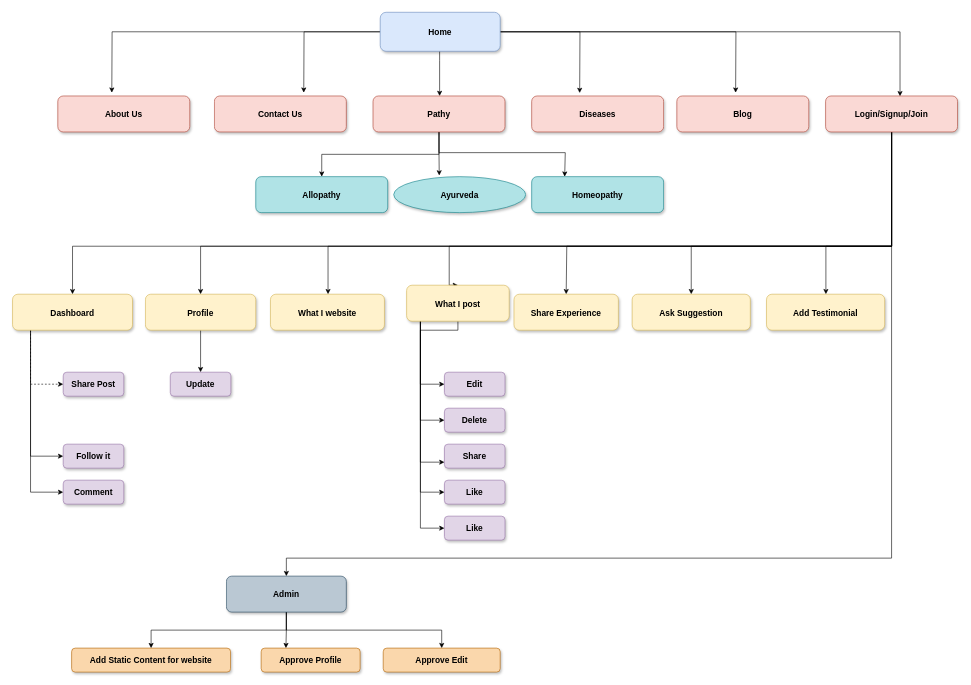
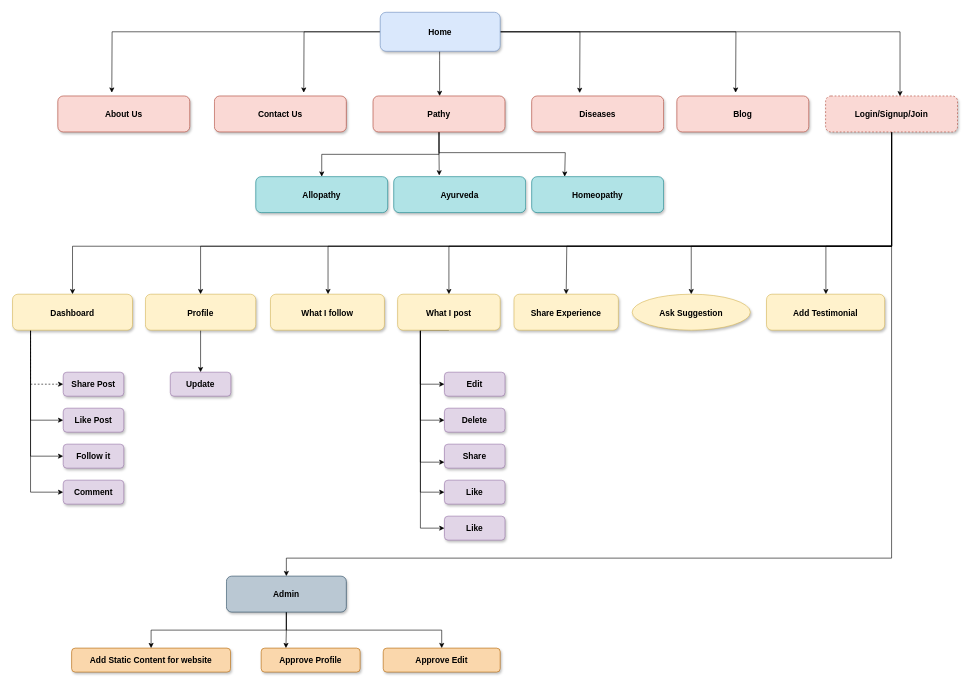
(892, 114) -> (892, 114)
(460, 195) -> (460, 195)
(458, 303) -> (449, 312)
(691, 312) -> (691, 312)
(327, 313) -> (327, 313)
none -> (57, 420)
none -> (93, 420)
